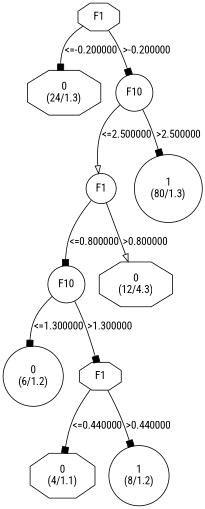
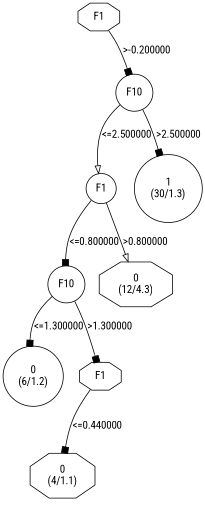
(64, 93) -> none
(168, 189) -> (168, 189)
(139, 476) -> none
